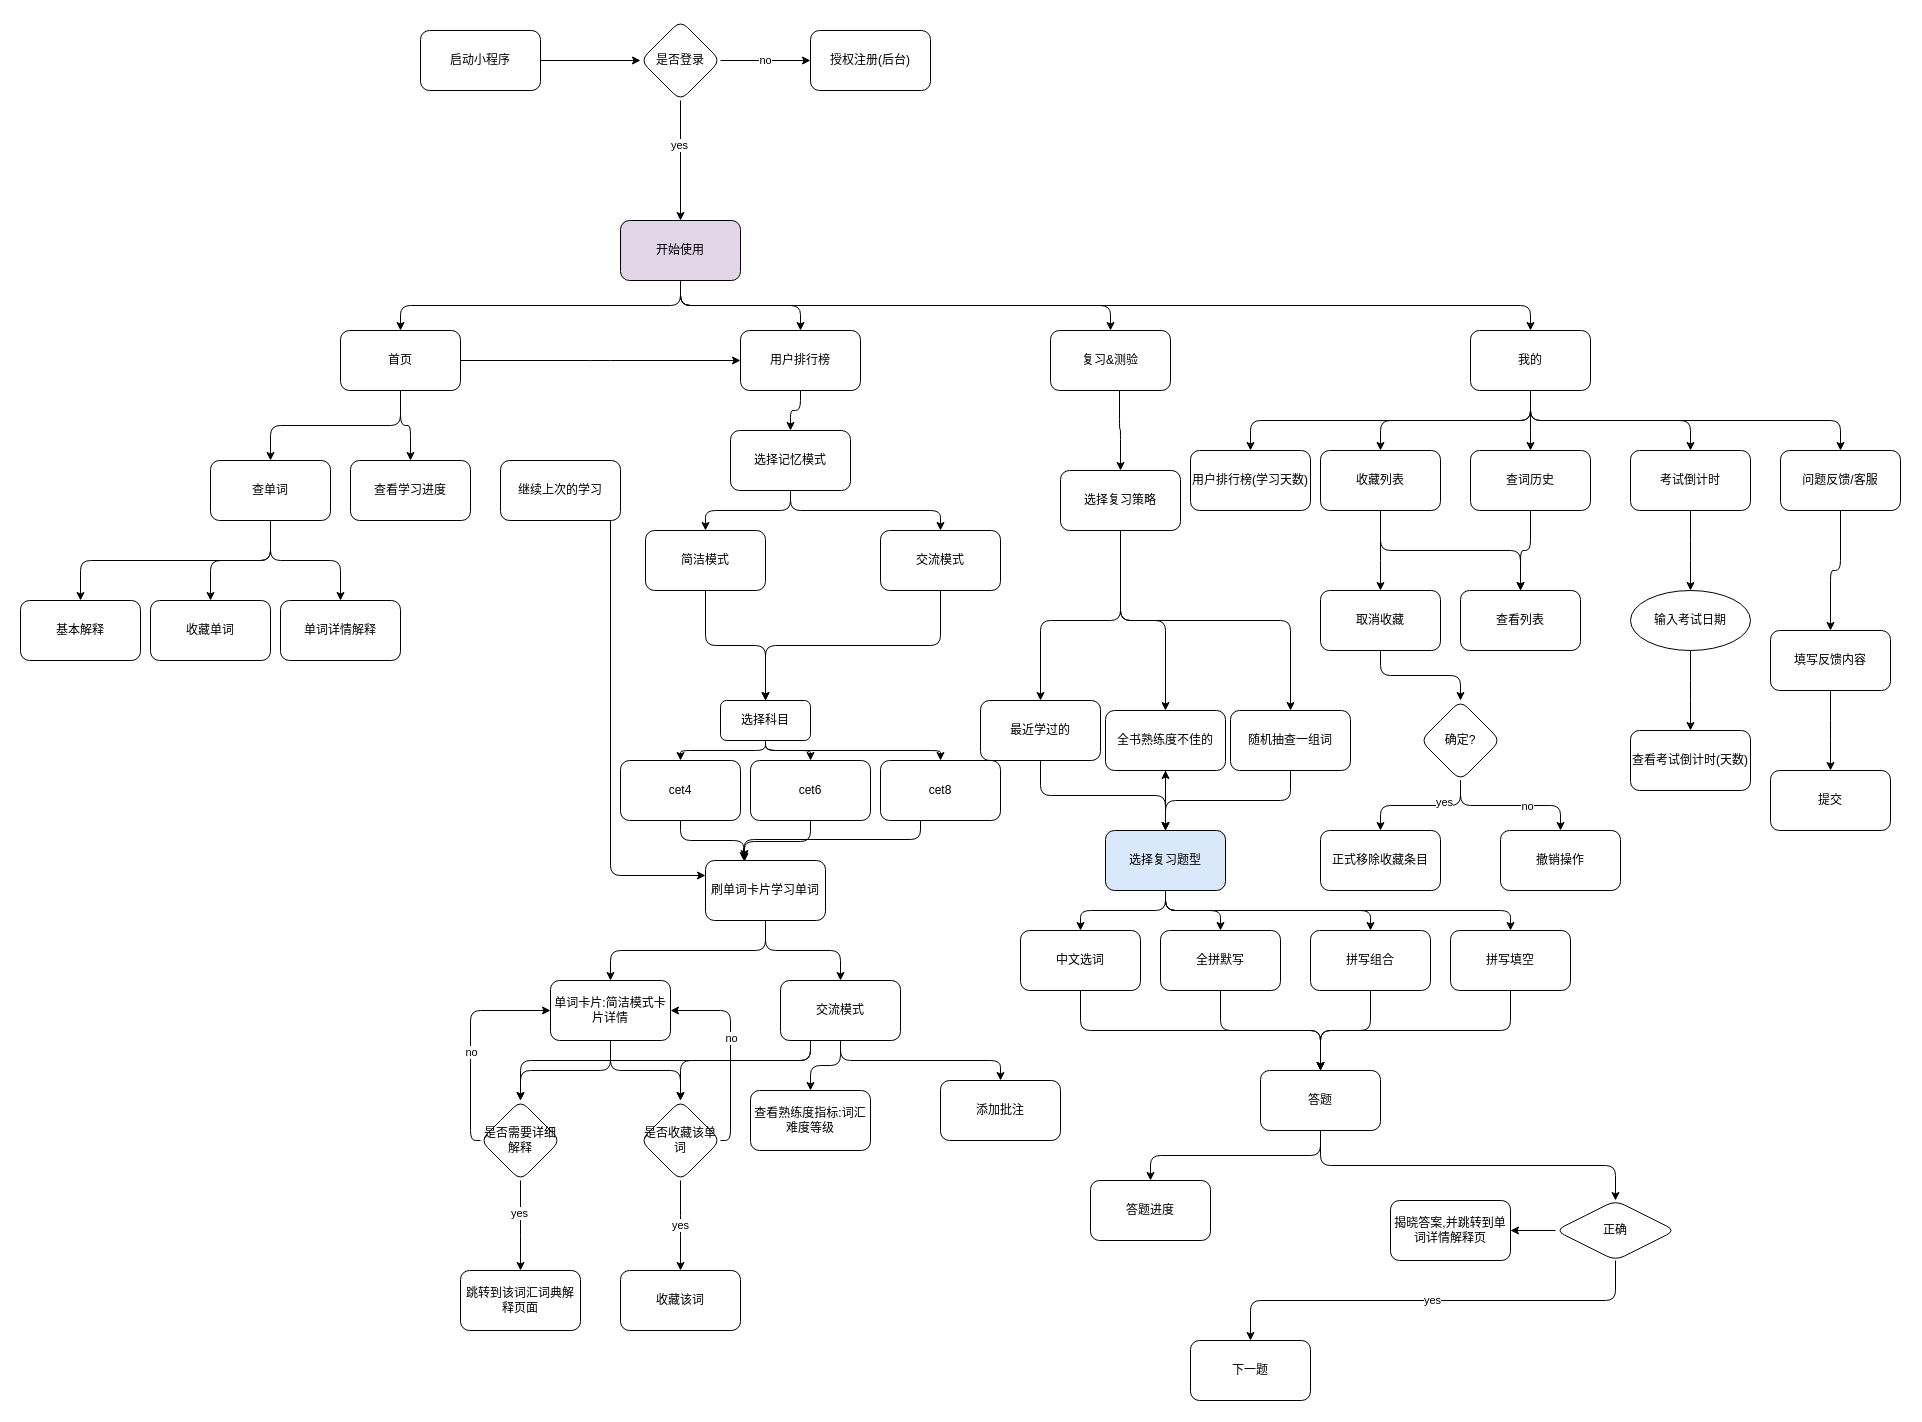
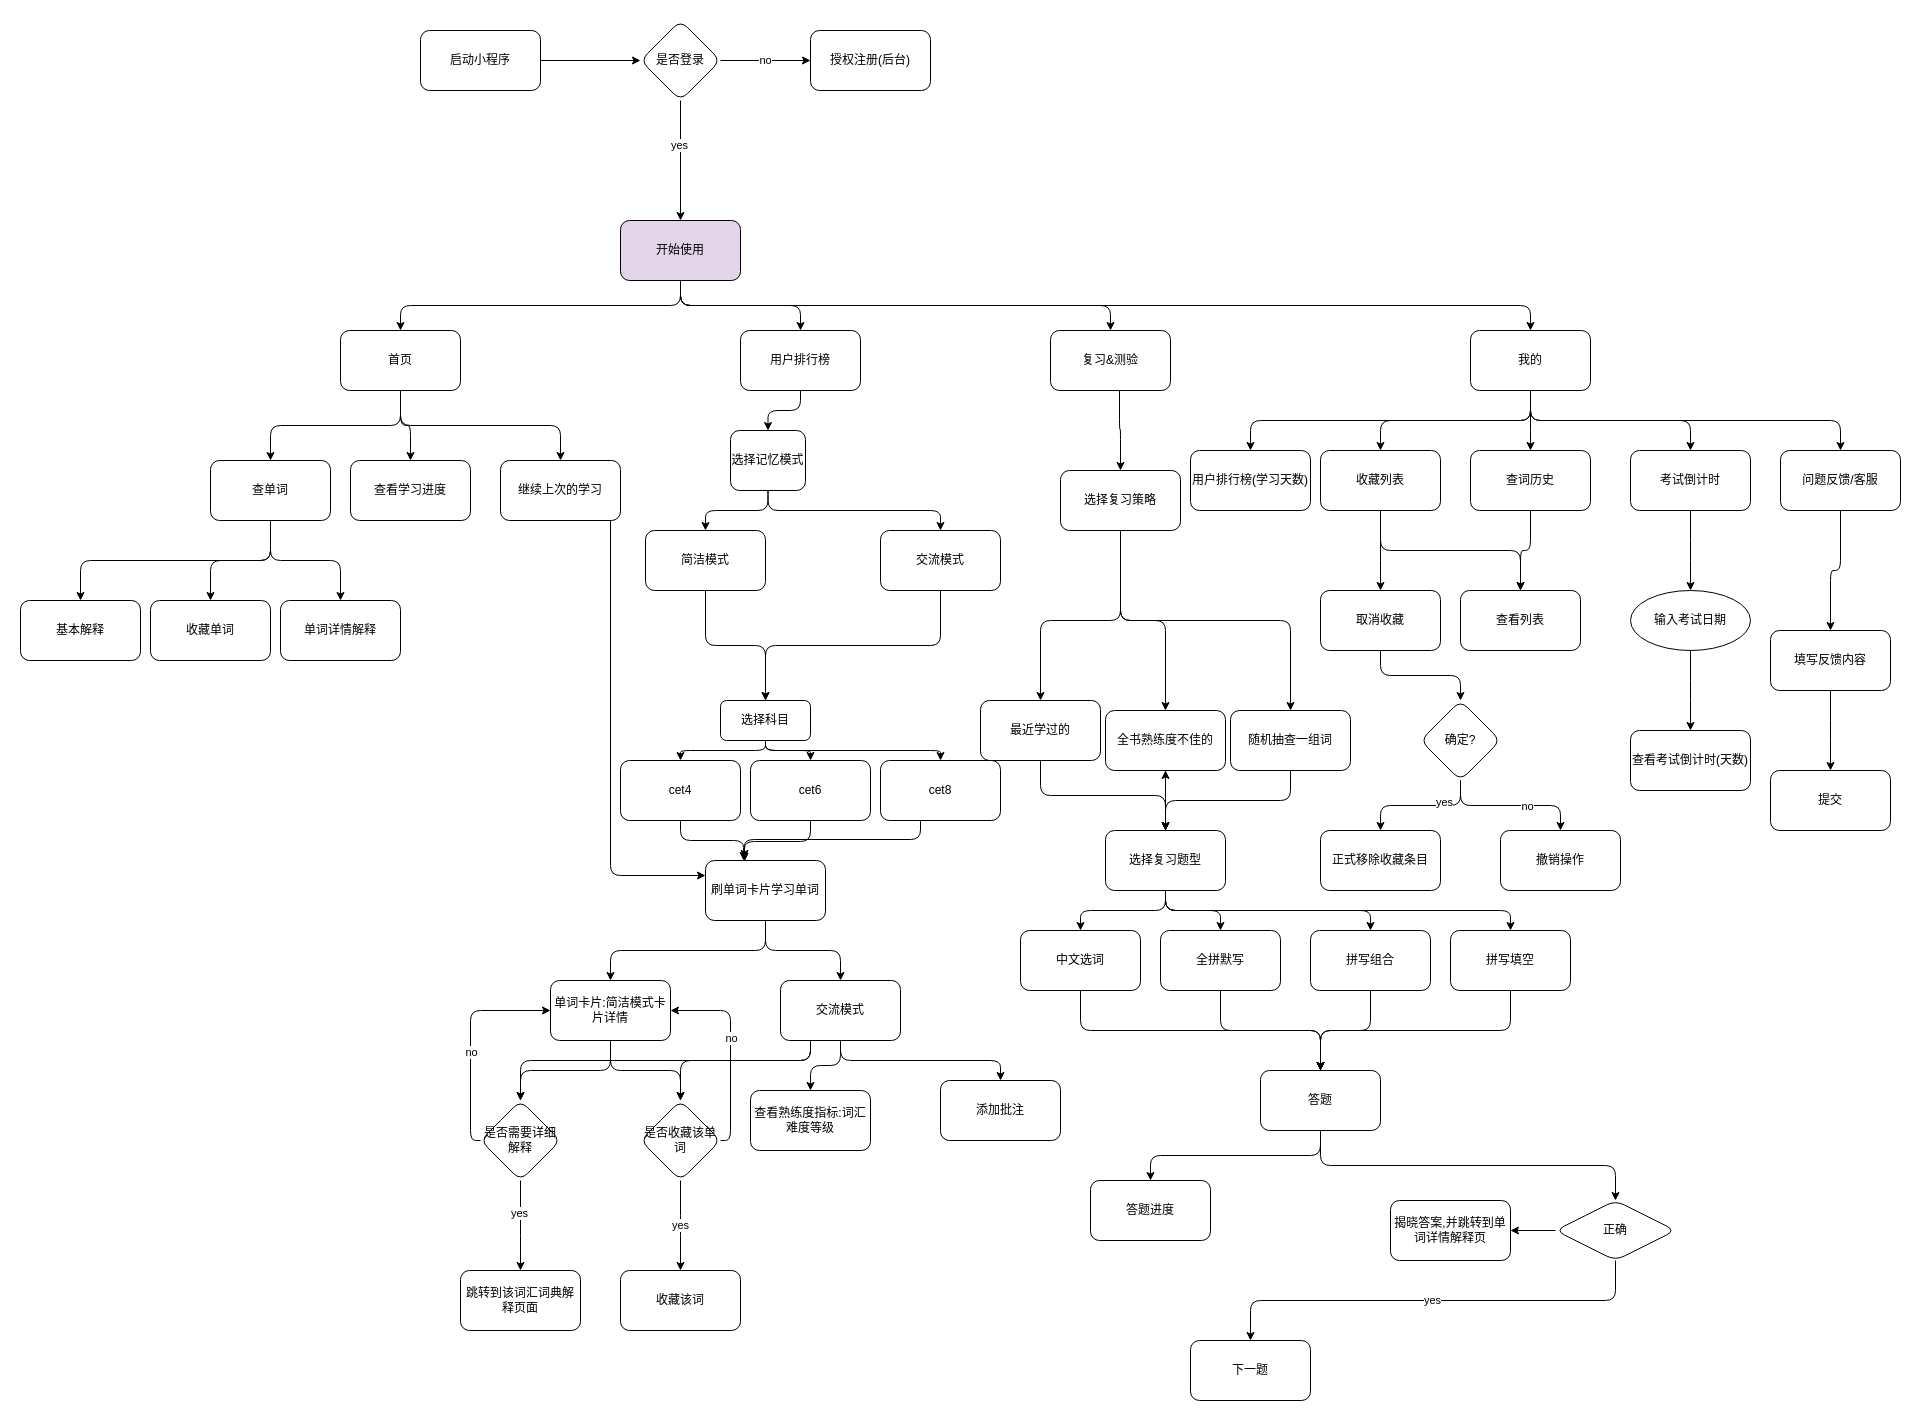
(597, 361) -> (495, 426)
(791, 461) -> (768, 461)
(1166, 861) -> (1166, 861)
